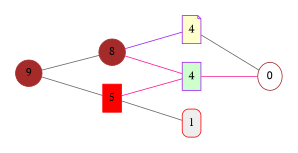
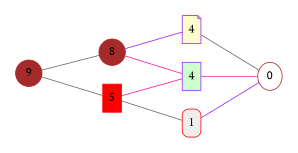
none -> (230, 100)
